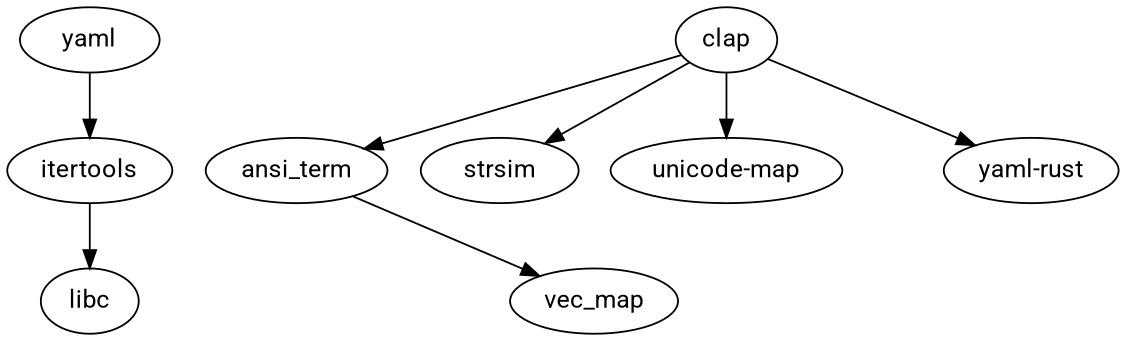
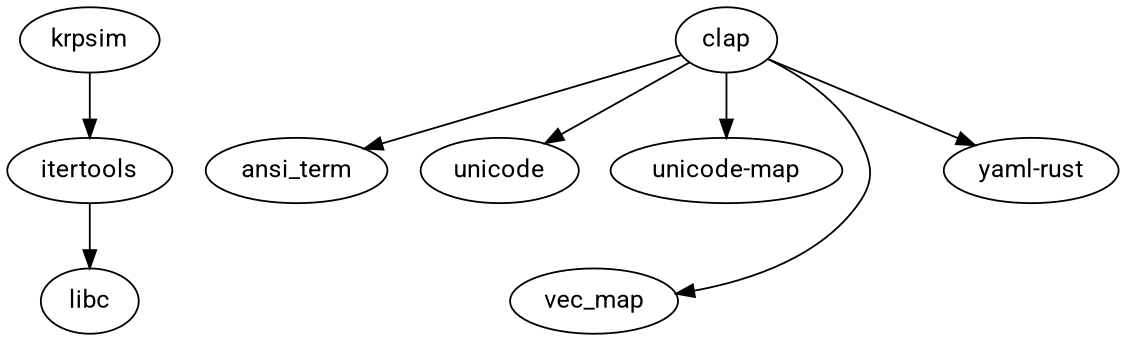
(90, 40) -> (90, 40)
(500, 171) -> (500, 171)
(438, 233) -> (859, 202)
